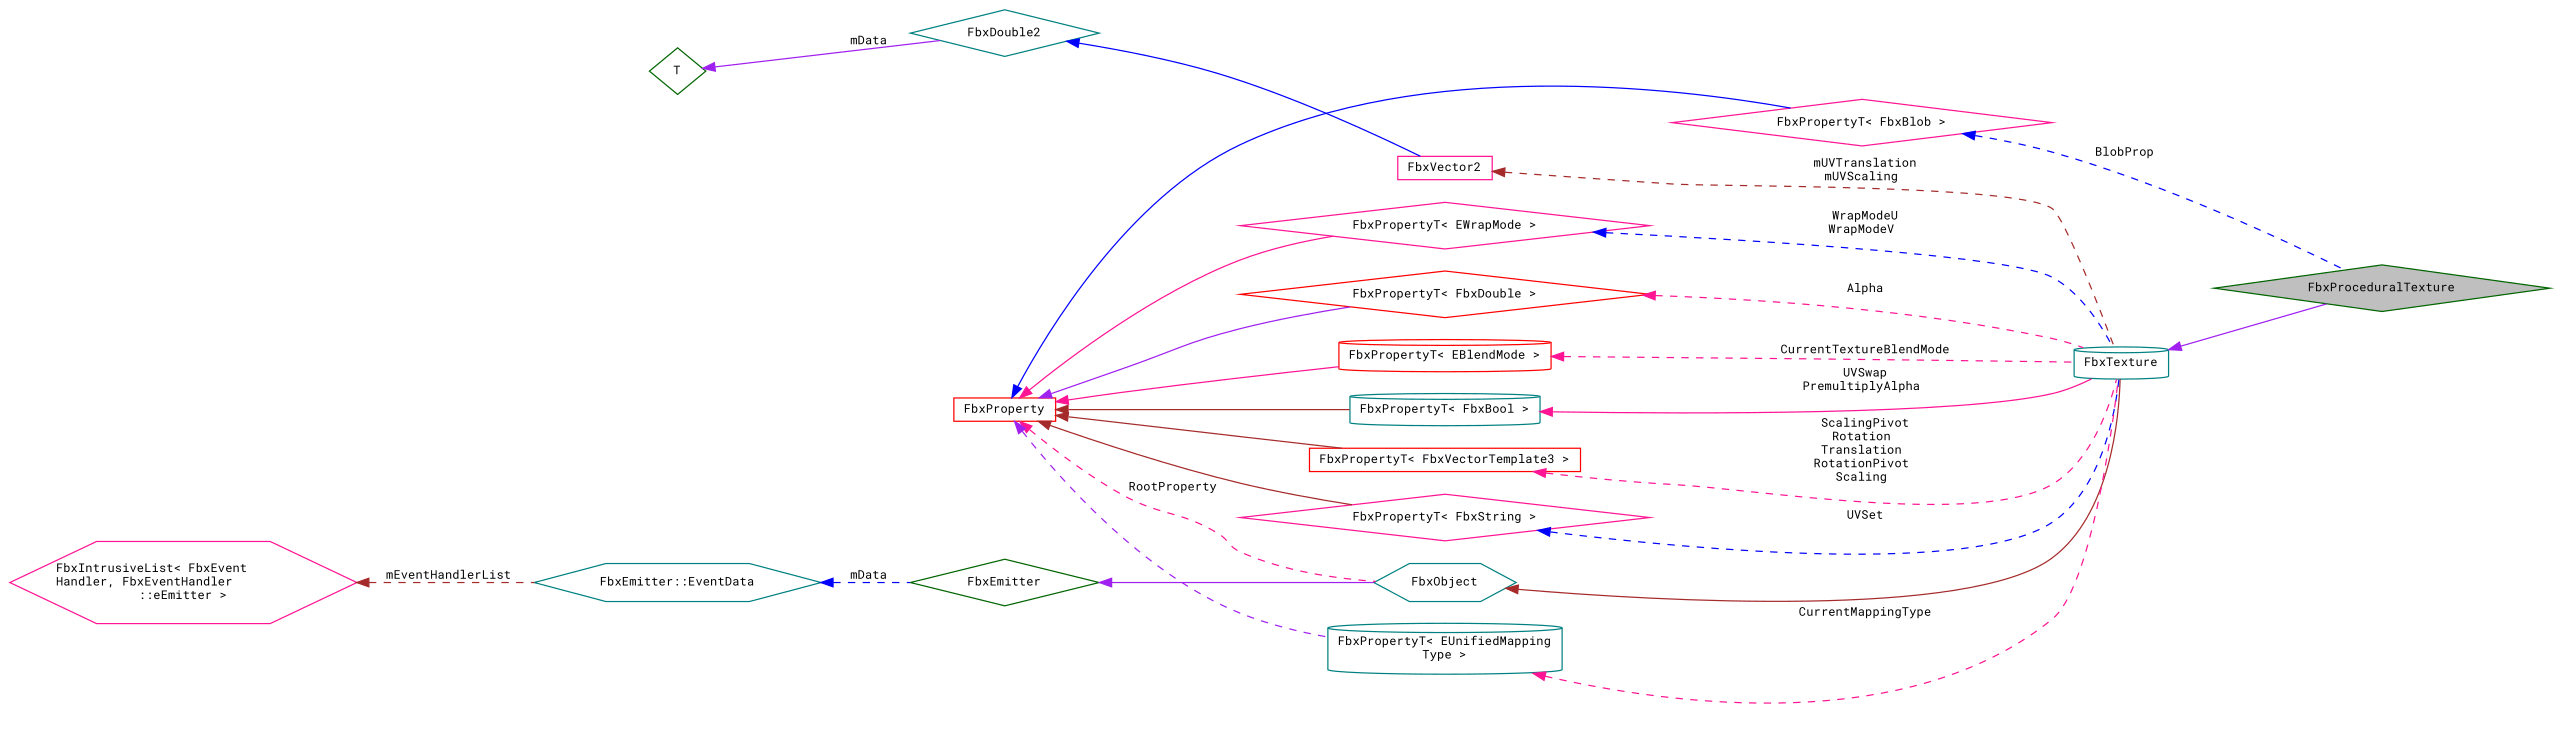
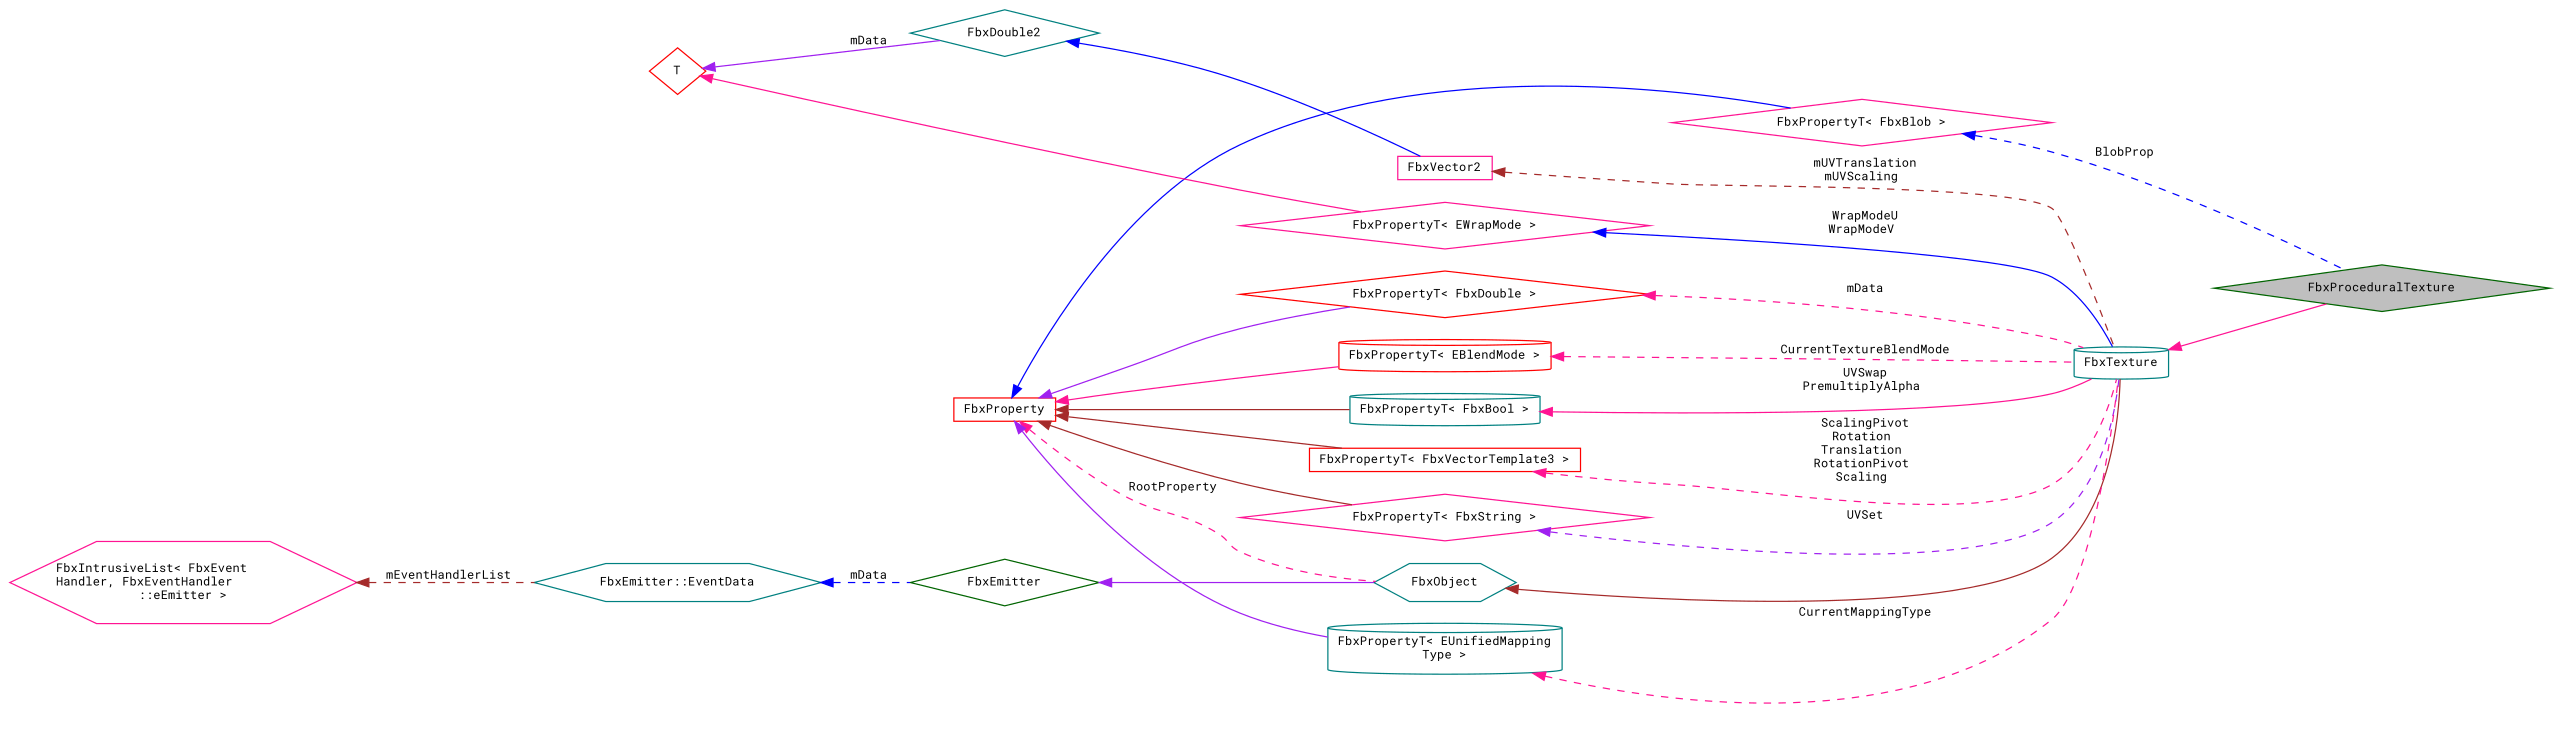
(678, 71) -> (678, 71)
(1877, 250) -> (1877, 250)
(1862, 289) -> (1862, 289)
(1171, 293) -> (1036, 149)
(2253, 325) -> (2253, 325)
(1884, 554) -> (1884, 554)
(1156, 564) -> (1156, 564)
